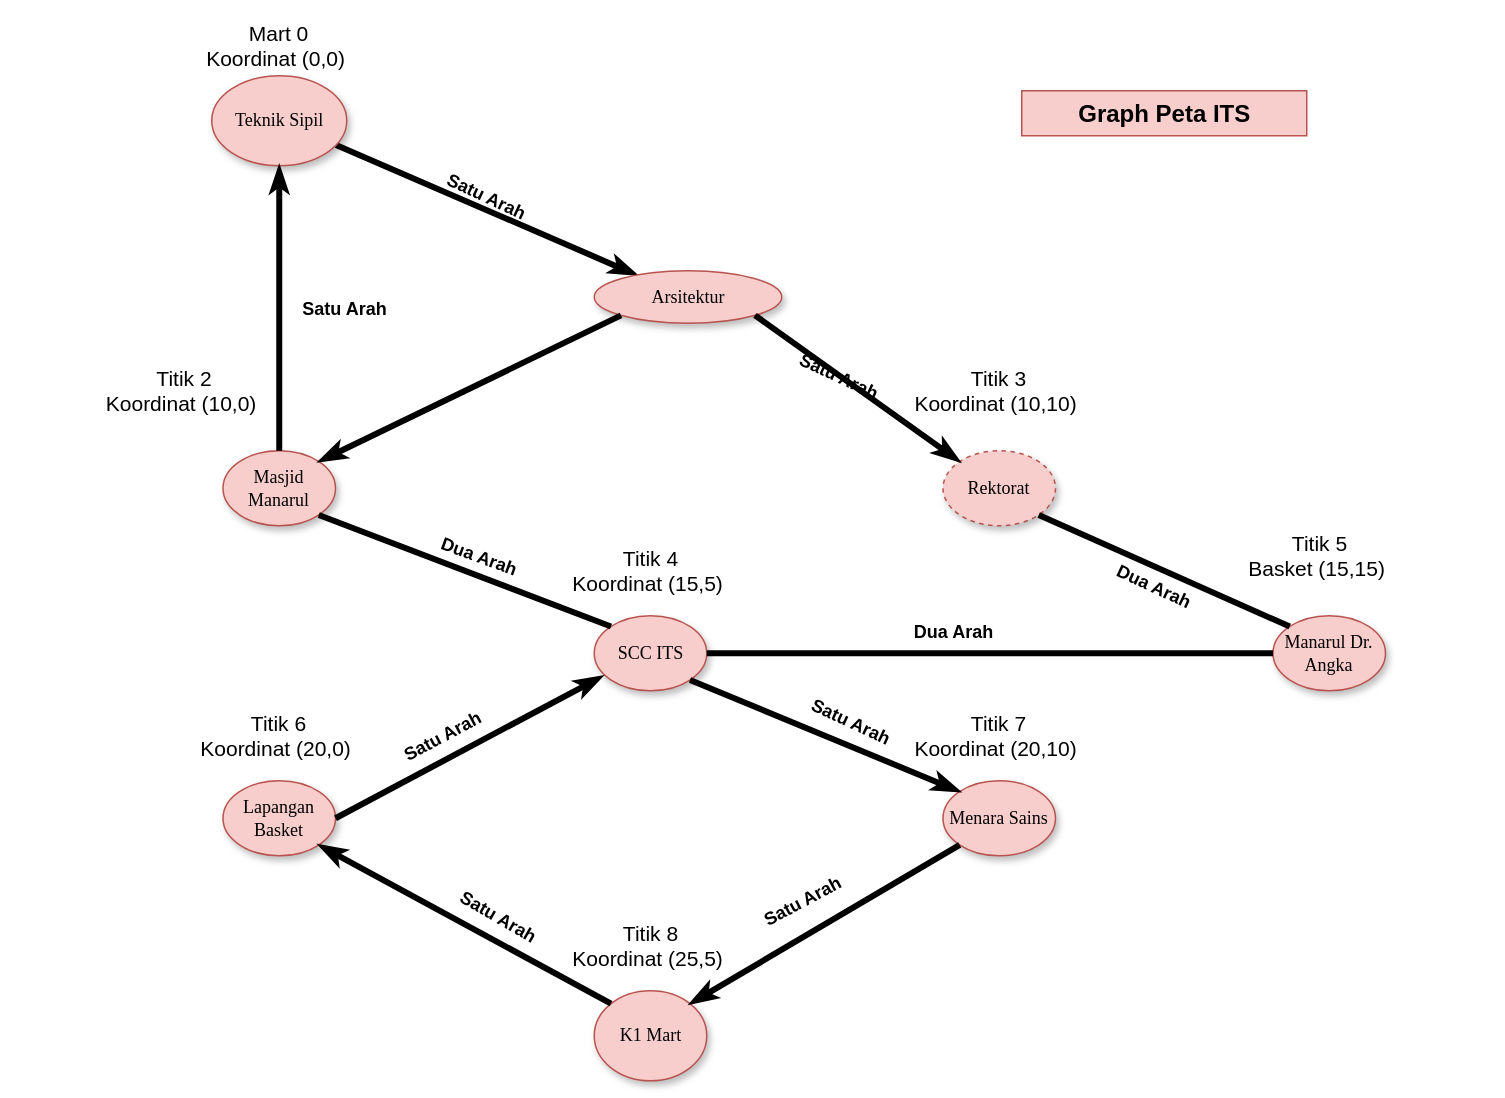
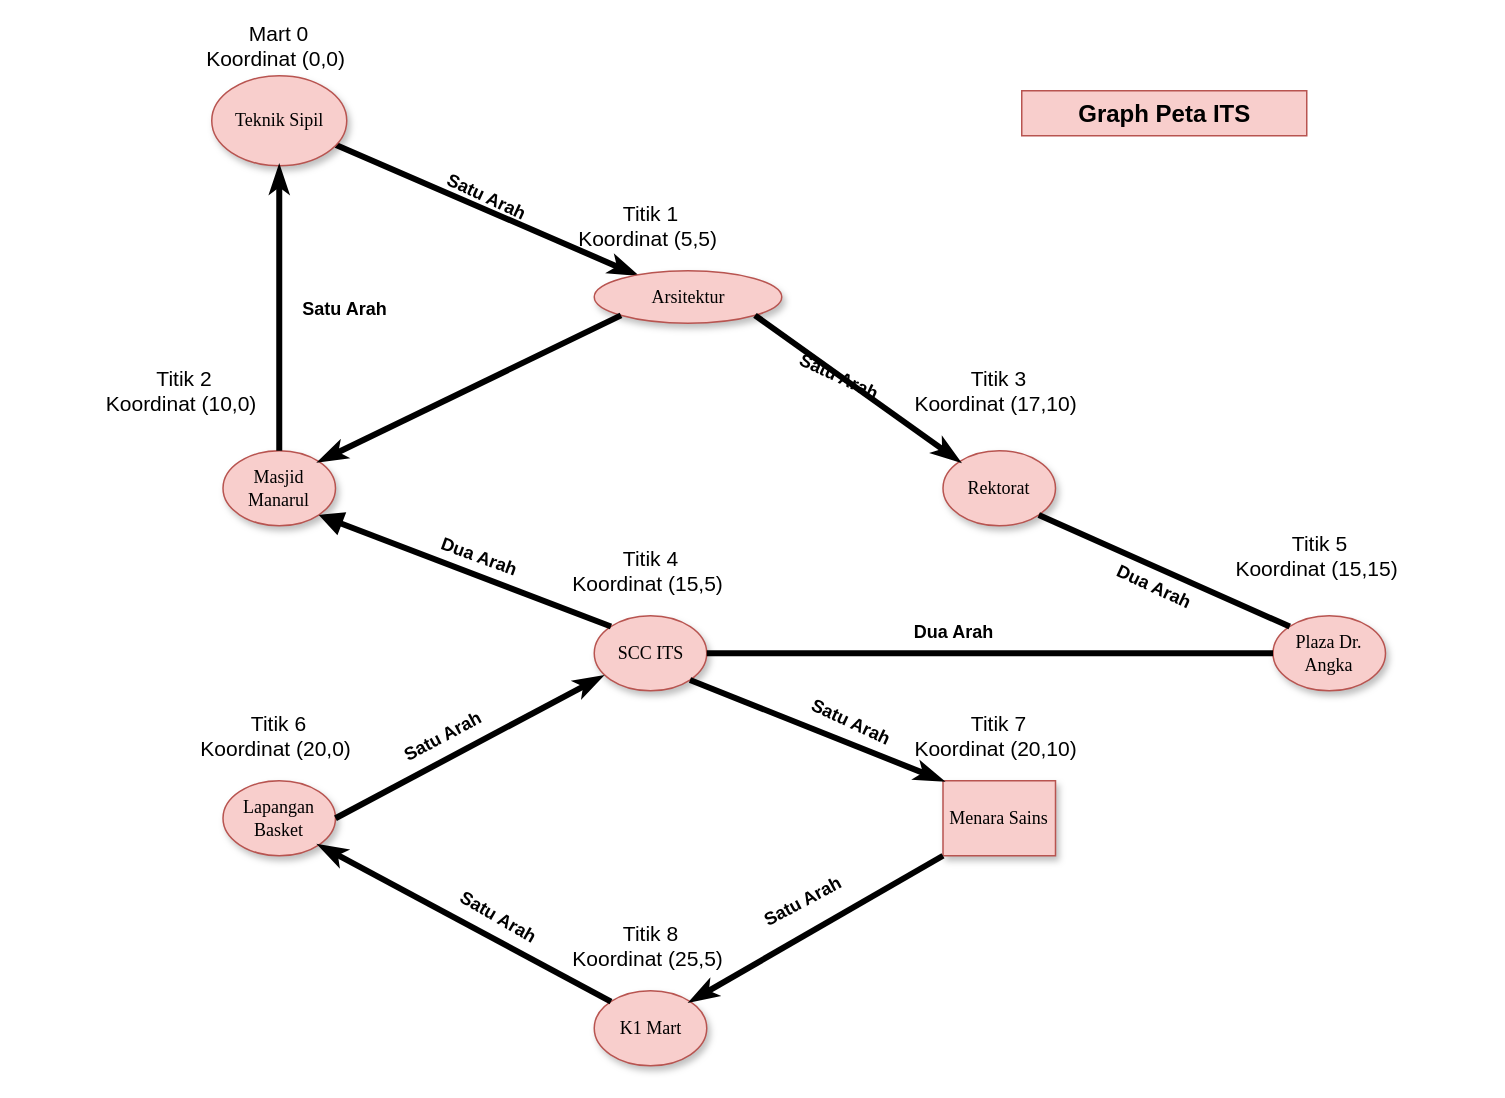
none -> (650, 226)
(999, 391) -> (999, 391)
(999, 488) -> (999, 488)
(331, 520) -> (342, 524)
(1320, 556) -> (1320, 556)
(1329, 653) -> (1329, 653)
(999, 818) -> (999, 818)
(650, 1036) -> (650, 1028)
